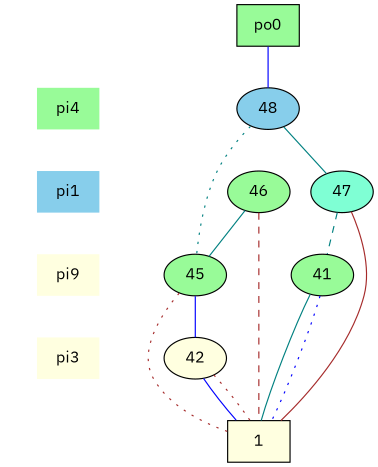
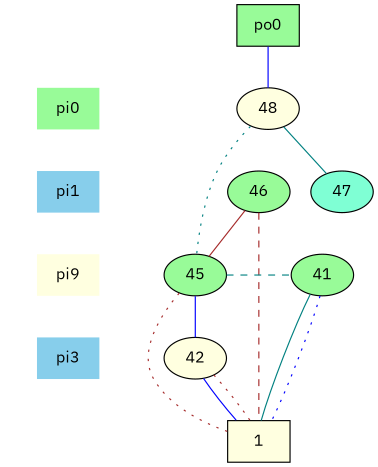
(68, 109) -> (68, 109)
(268, 109) -> (268, 109)
(227, 233) -> (227, 233)
(332, 233) -> (251, 275)
(352, 326) -> none
(68, 358) -> (68, 358)
